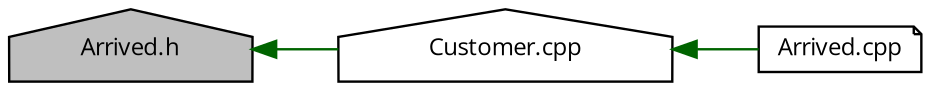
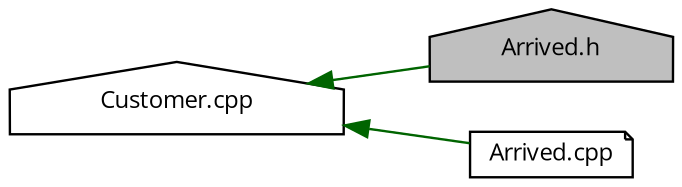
(307, 49) -> (381, 73)
